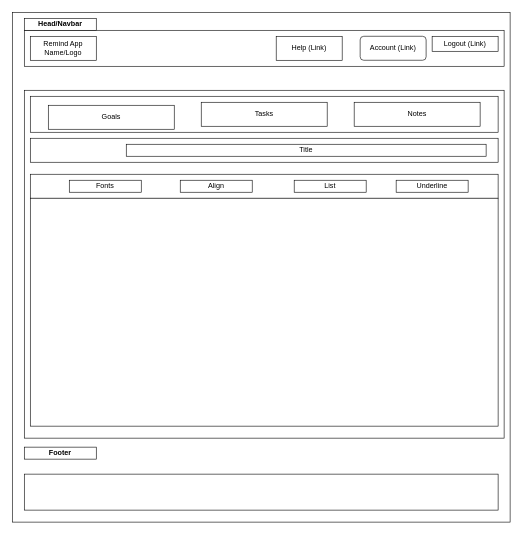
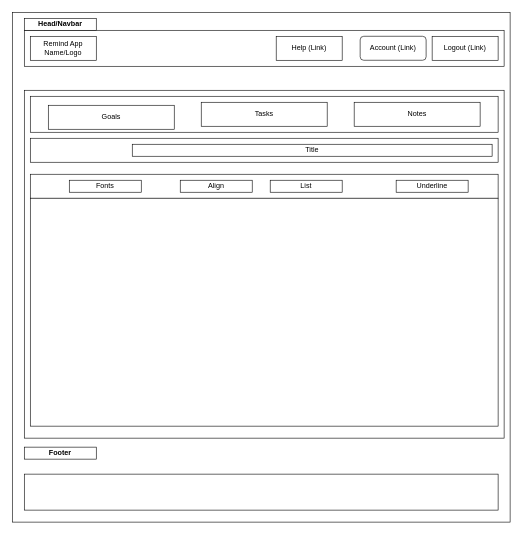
(465, 44) -> (465, 48)
(306, 150) -> (312, 150)
(330, 186) -> (306, 186)
